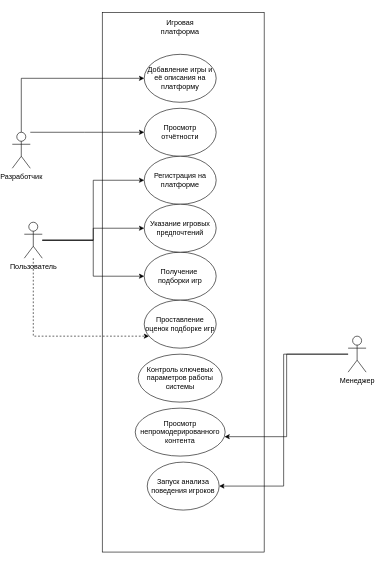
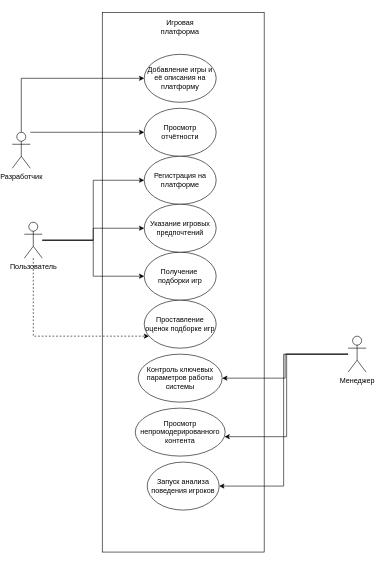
none -> (227, 378)
